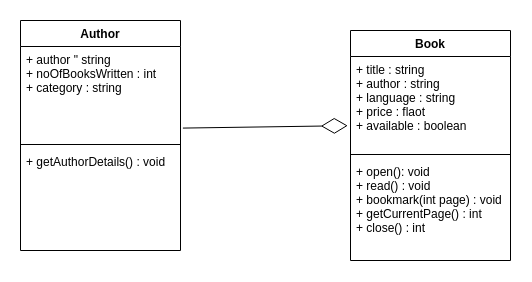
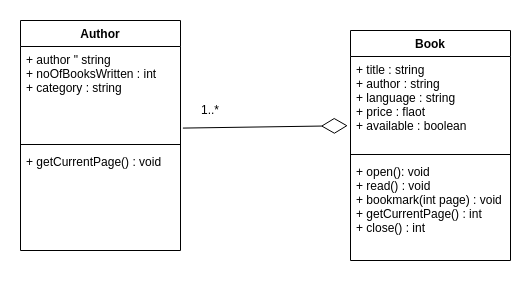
none -> (211, 111)
(106, 162) -> (102, 162)
